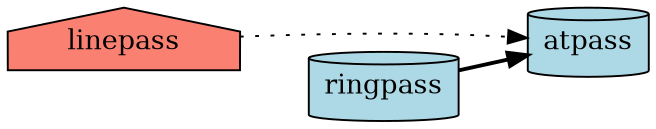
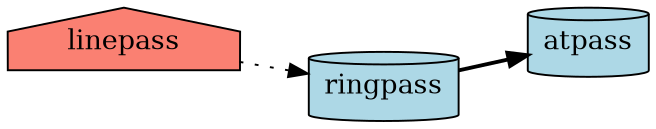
(374, 34) -> (264, 66)
